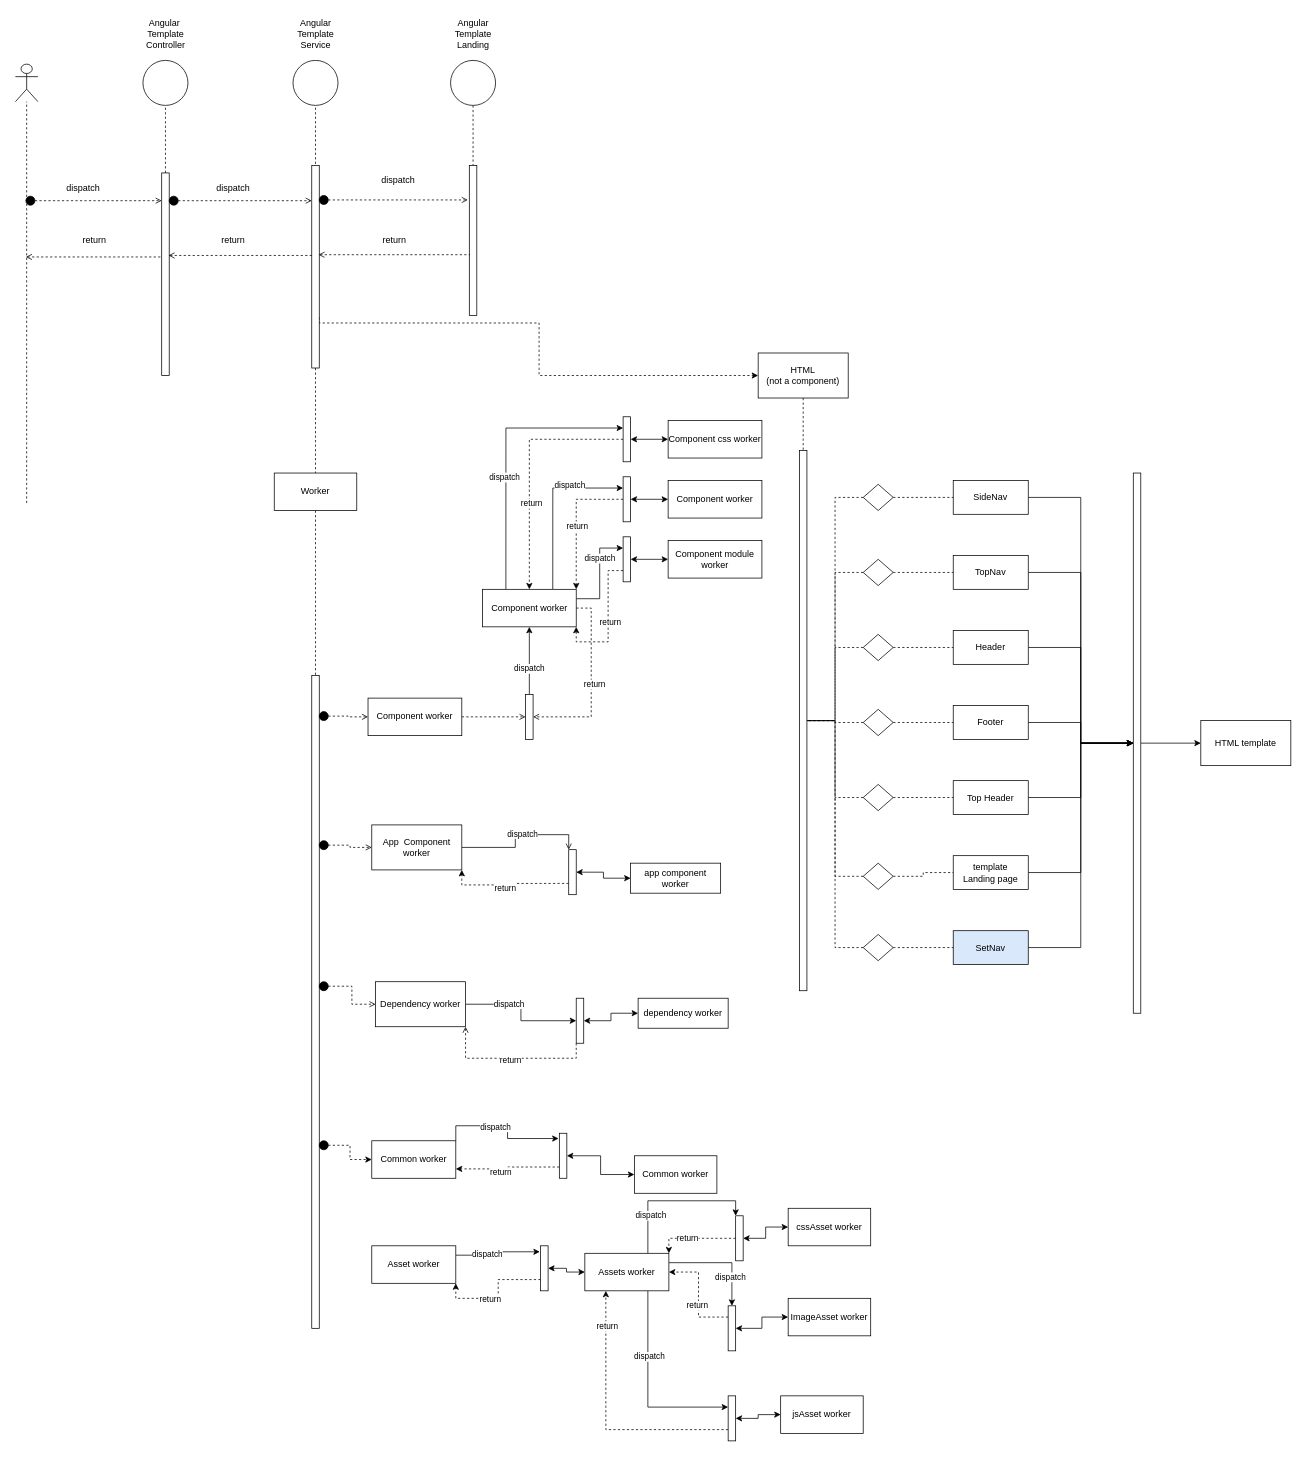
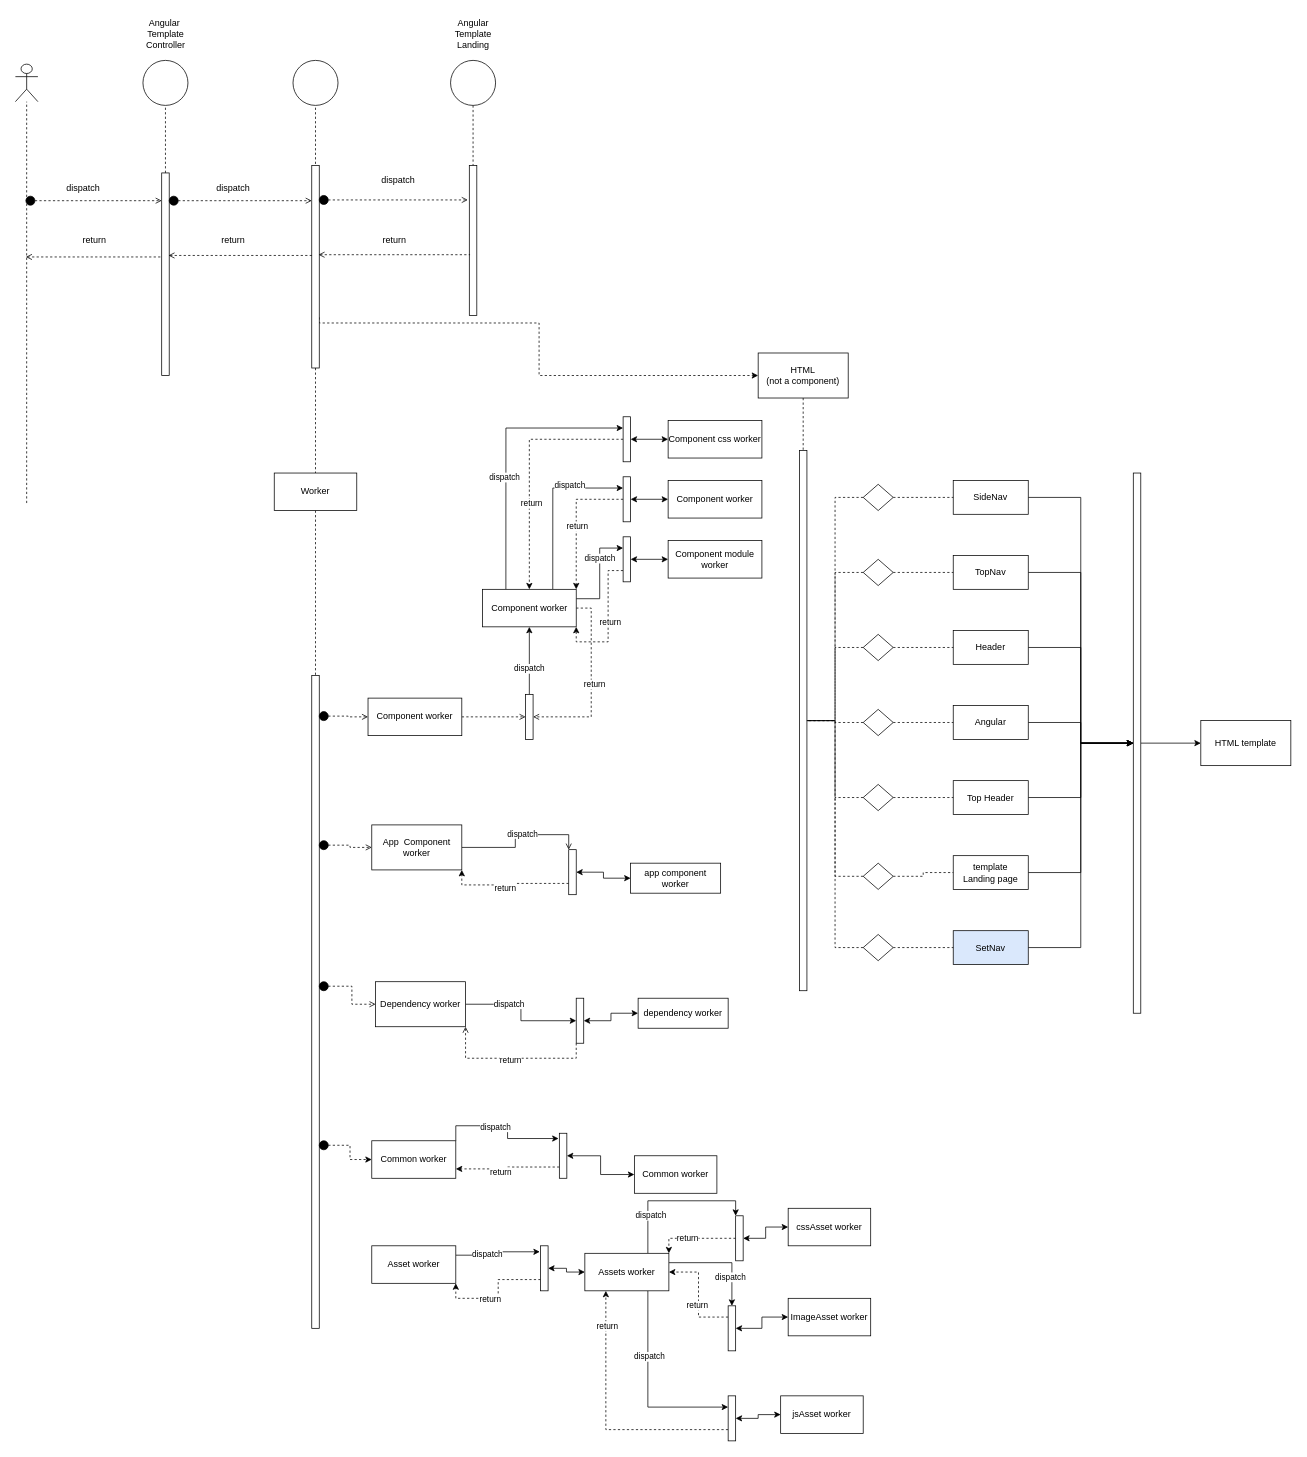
(315, 34) -> none
(990, 723) -> (990, 723)
